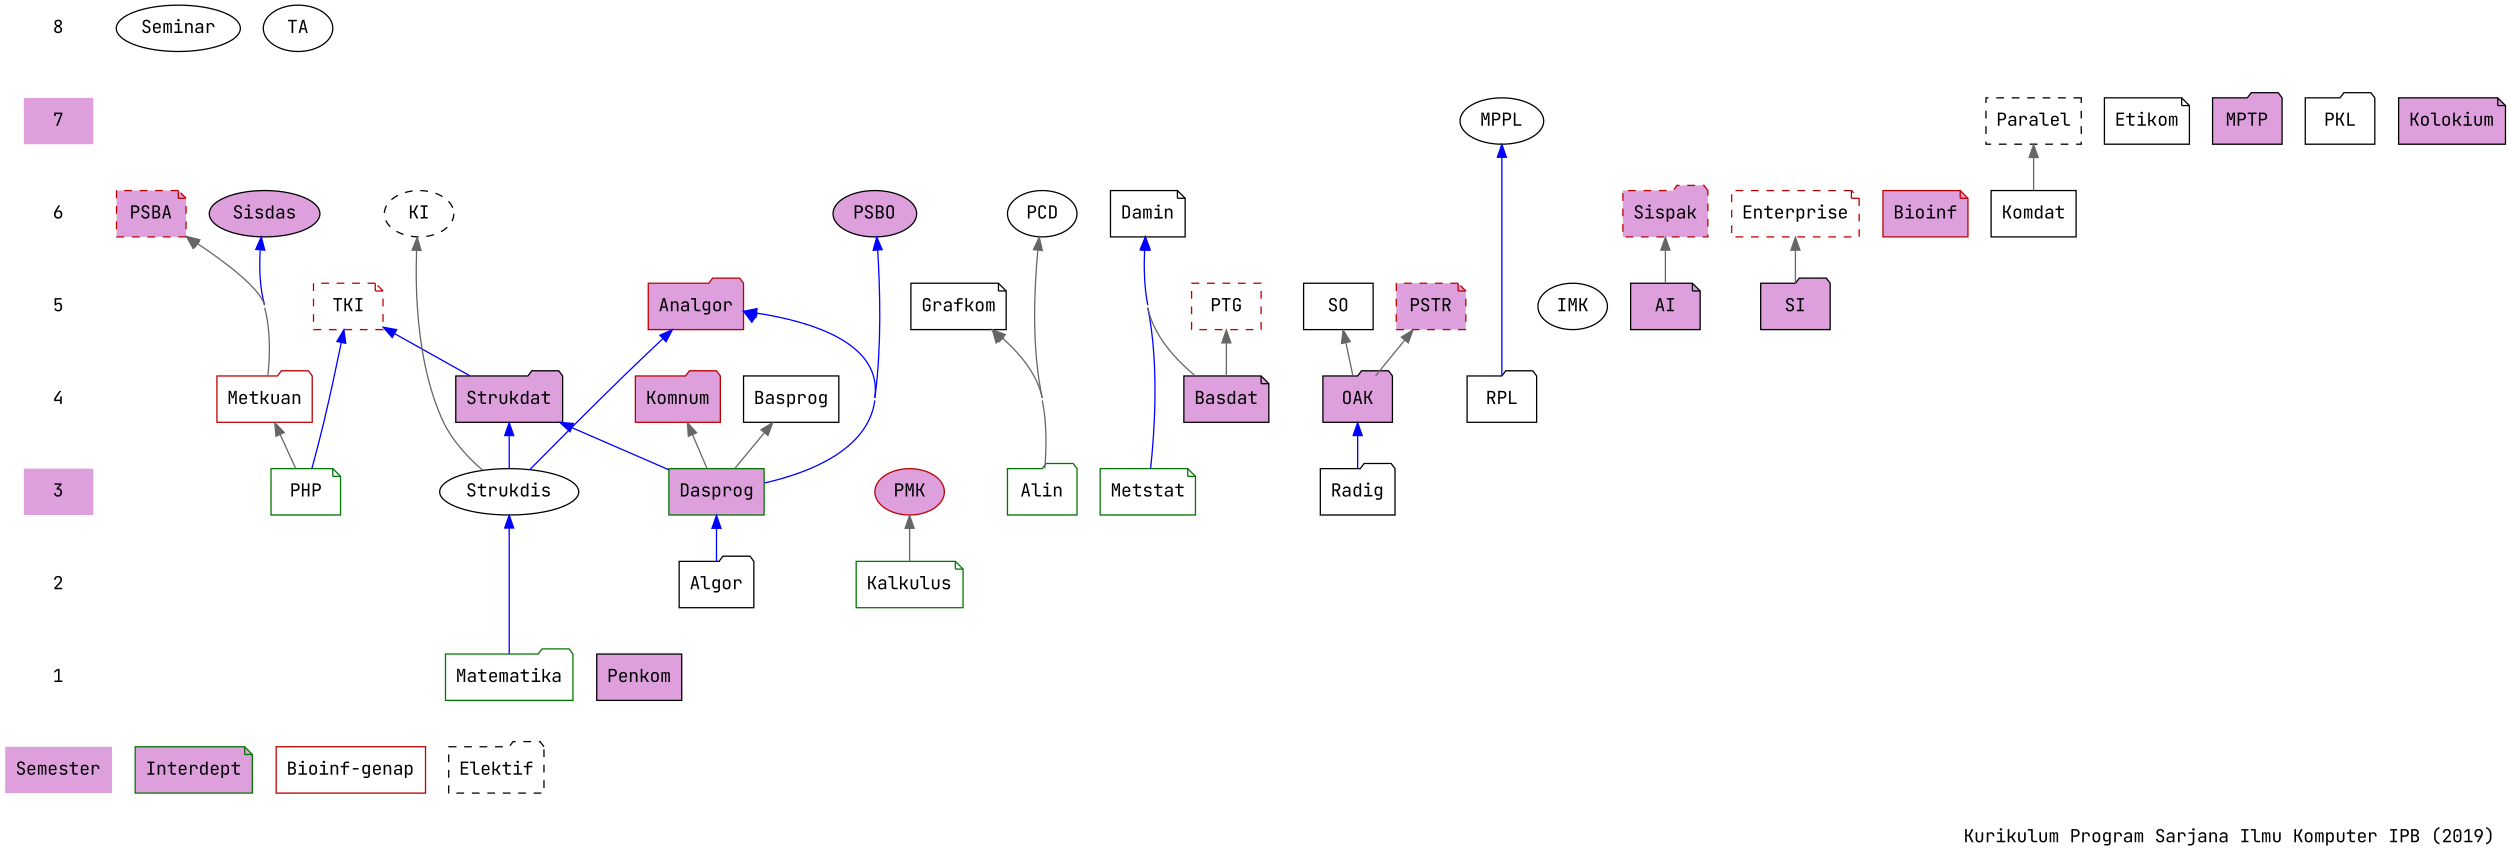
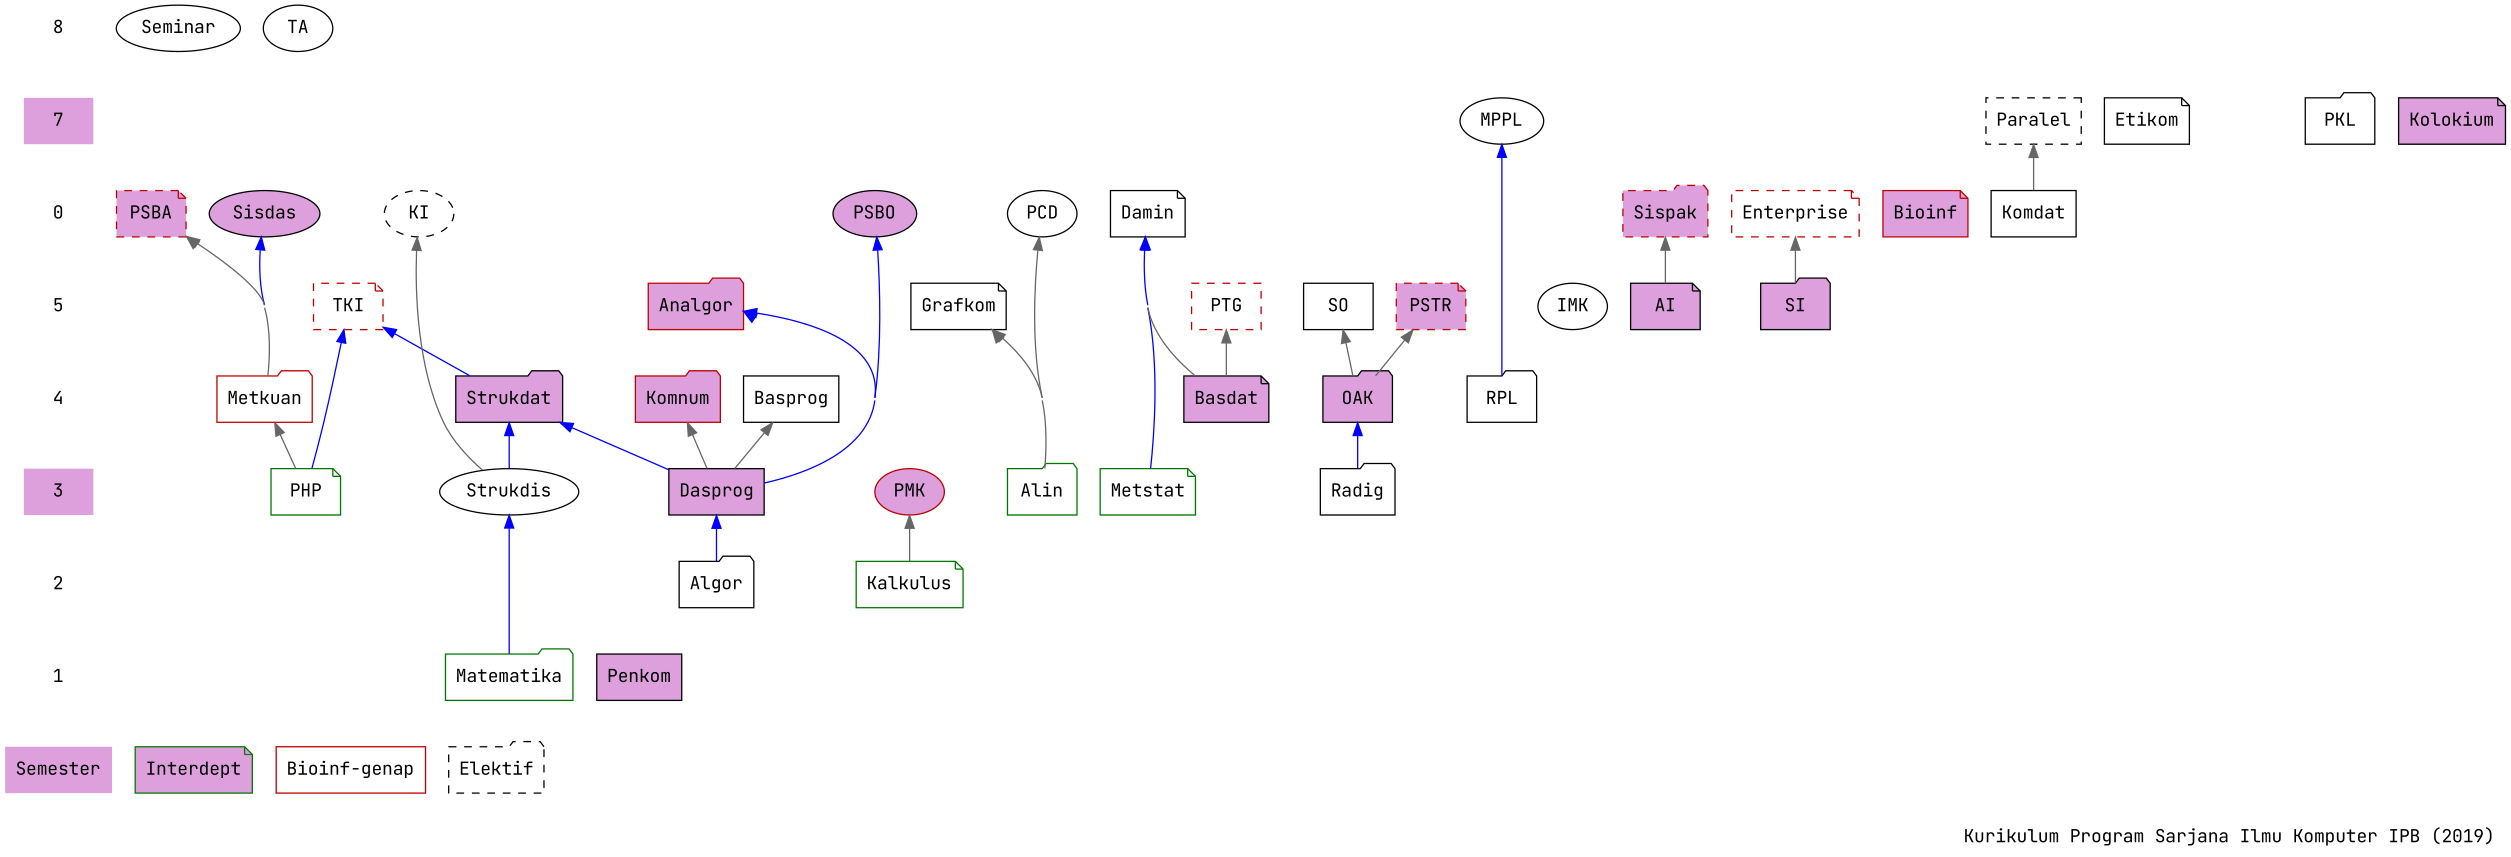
(2247, 121) -> none
(59, 214) -> (59, 214)
(596, 404) -> none
(716, 492) -> (716, 492)
